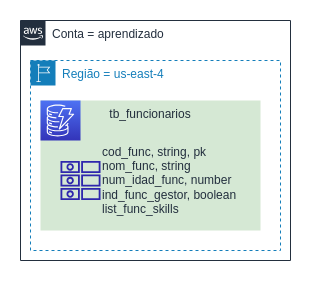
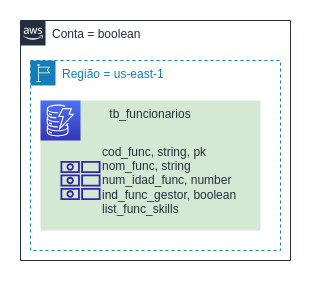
(112, 35) -> (98, 35)
(118, 75) -> (118, 75)
